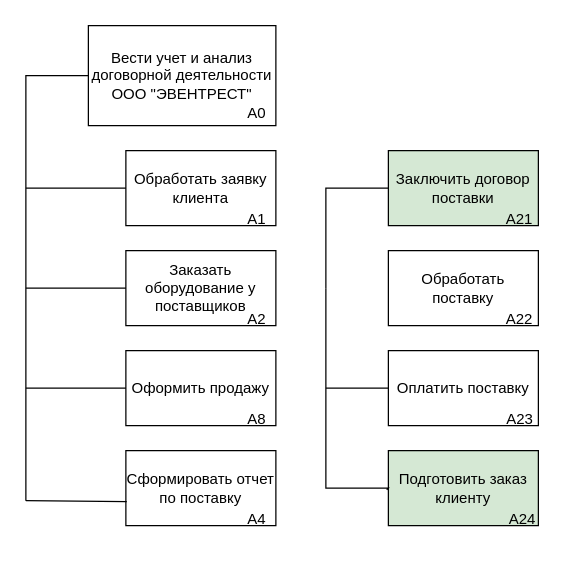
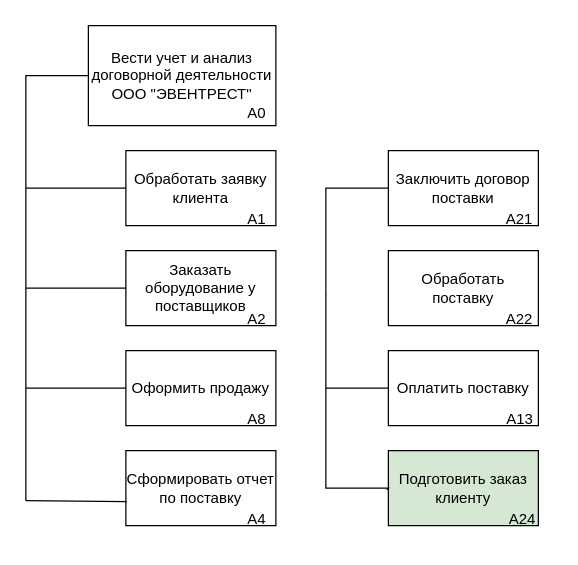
(463, 188) -> (463, 188)
(520, 419) -> (520, 419)
